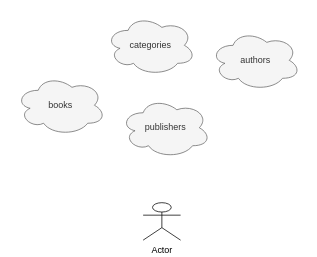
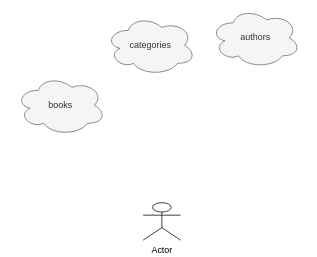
(255, 60) -> (255, 38)
(165, 128) -> none
